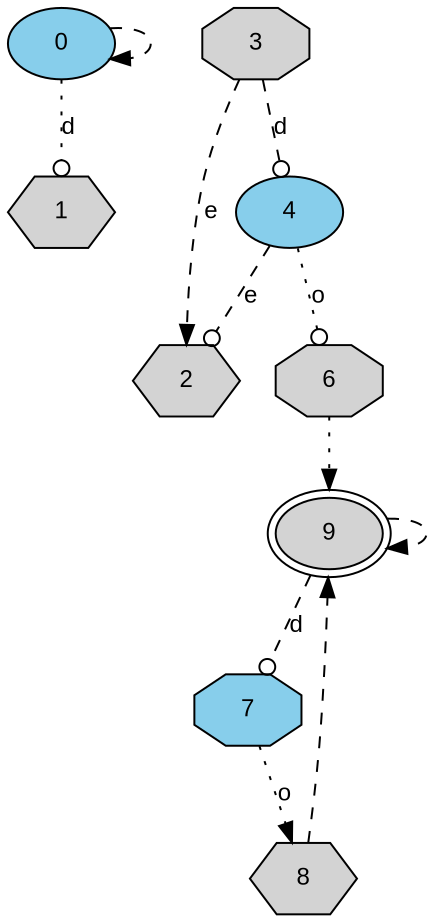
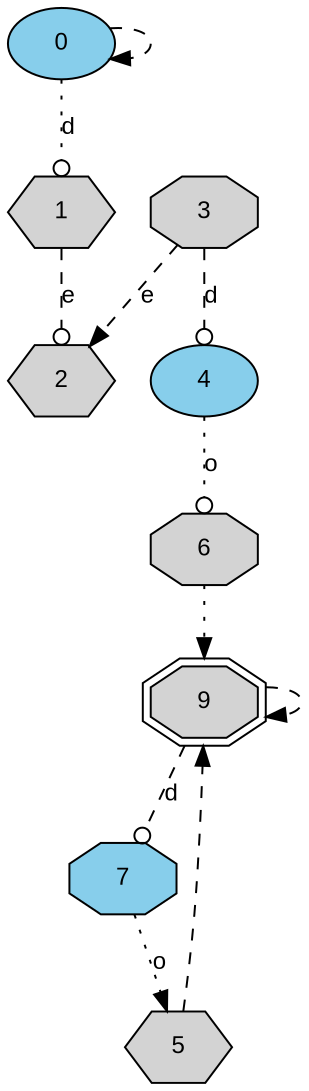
(243, 289) -> (61, 288)
(329, 534) -> (204, 702)
(303, 879) -> (178, 1047)
